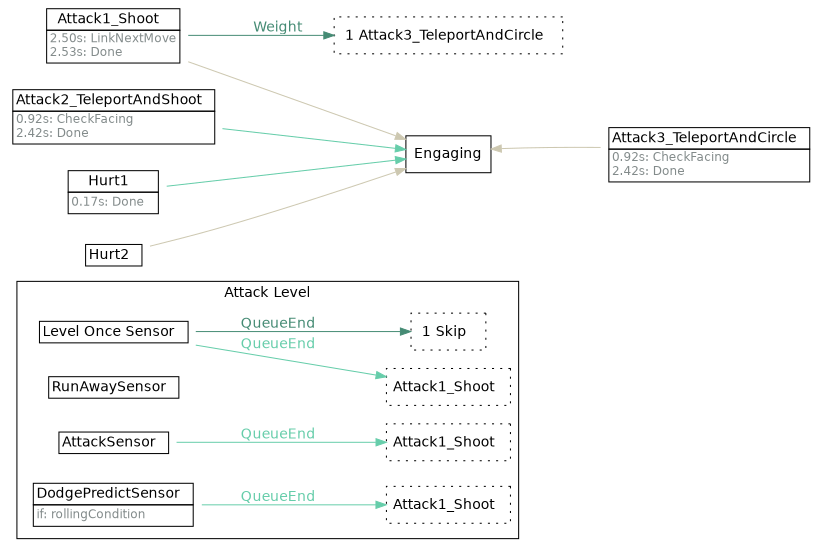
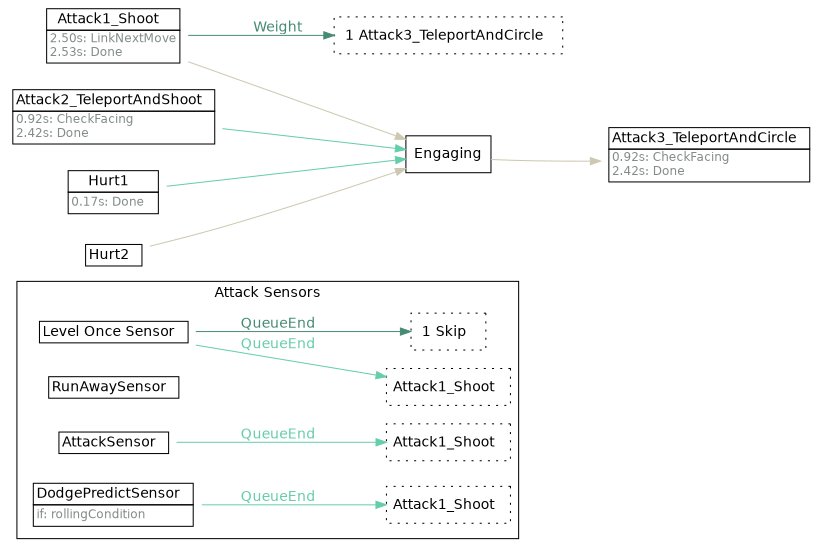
(551, 147) -> (541, 161)
(268, 293) -> (268, 293)
